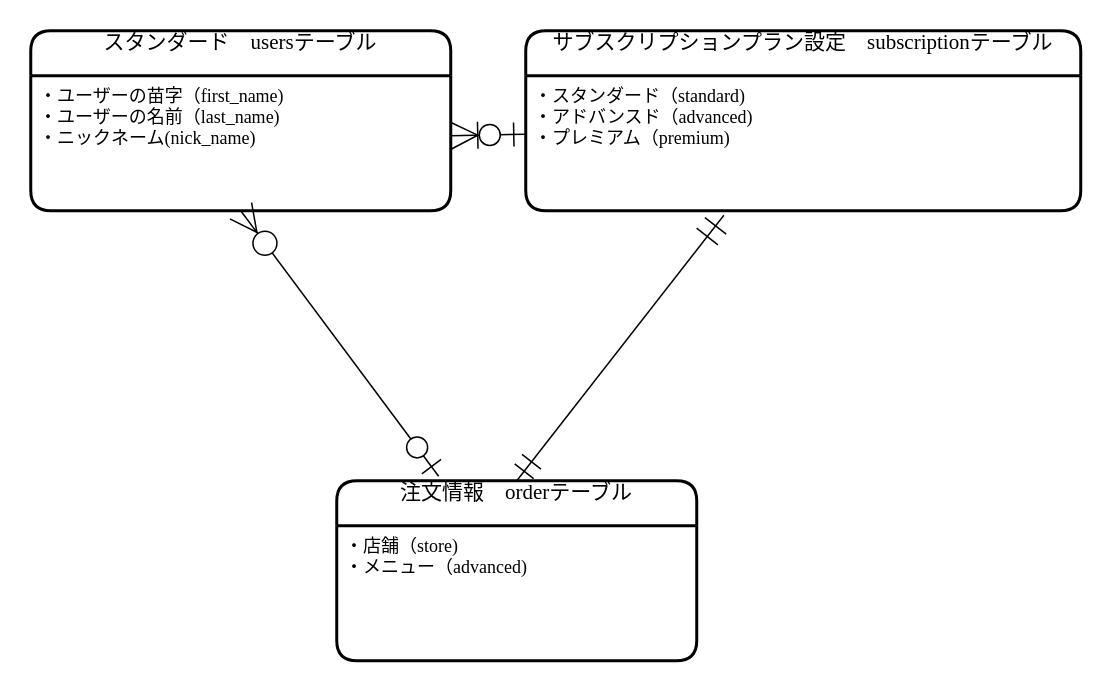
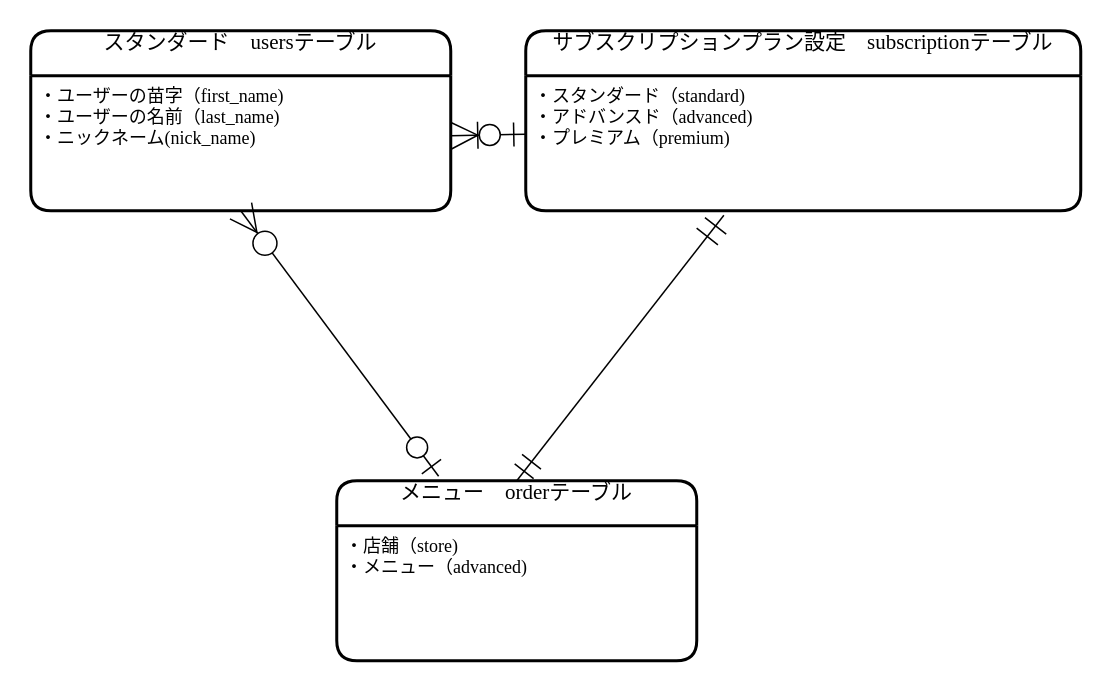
(516, 492) -> (516, 492)
